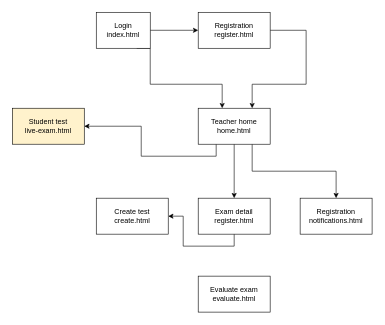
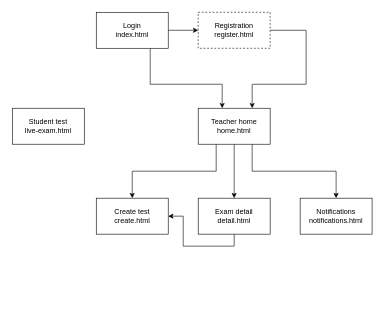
(123, 30) -> (132, 30)
(234, 30) -> (234, 30)
(48, 126) -> (48, 126)
(141, 156) -> (132, 171)
(234, 216) -> (234, 216)
(336, 216) -> (336, 216)
(234, 294) -> none
